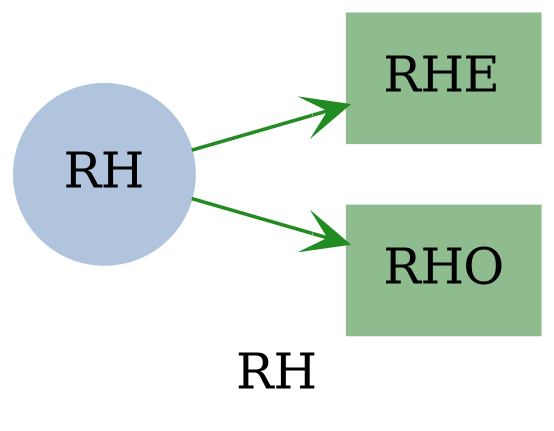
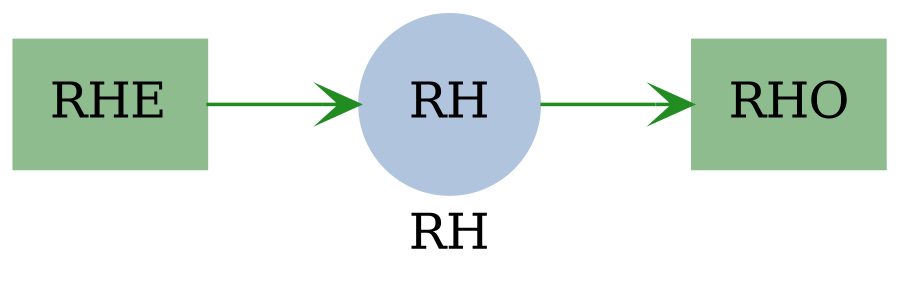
(252, 133) -> (265, 104)
